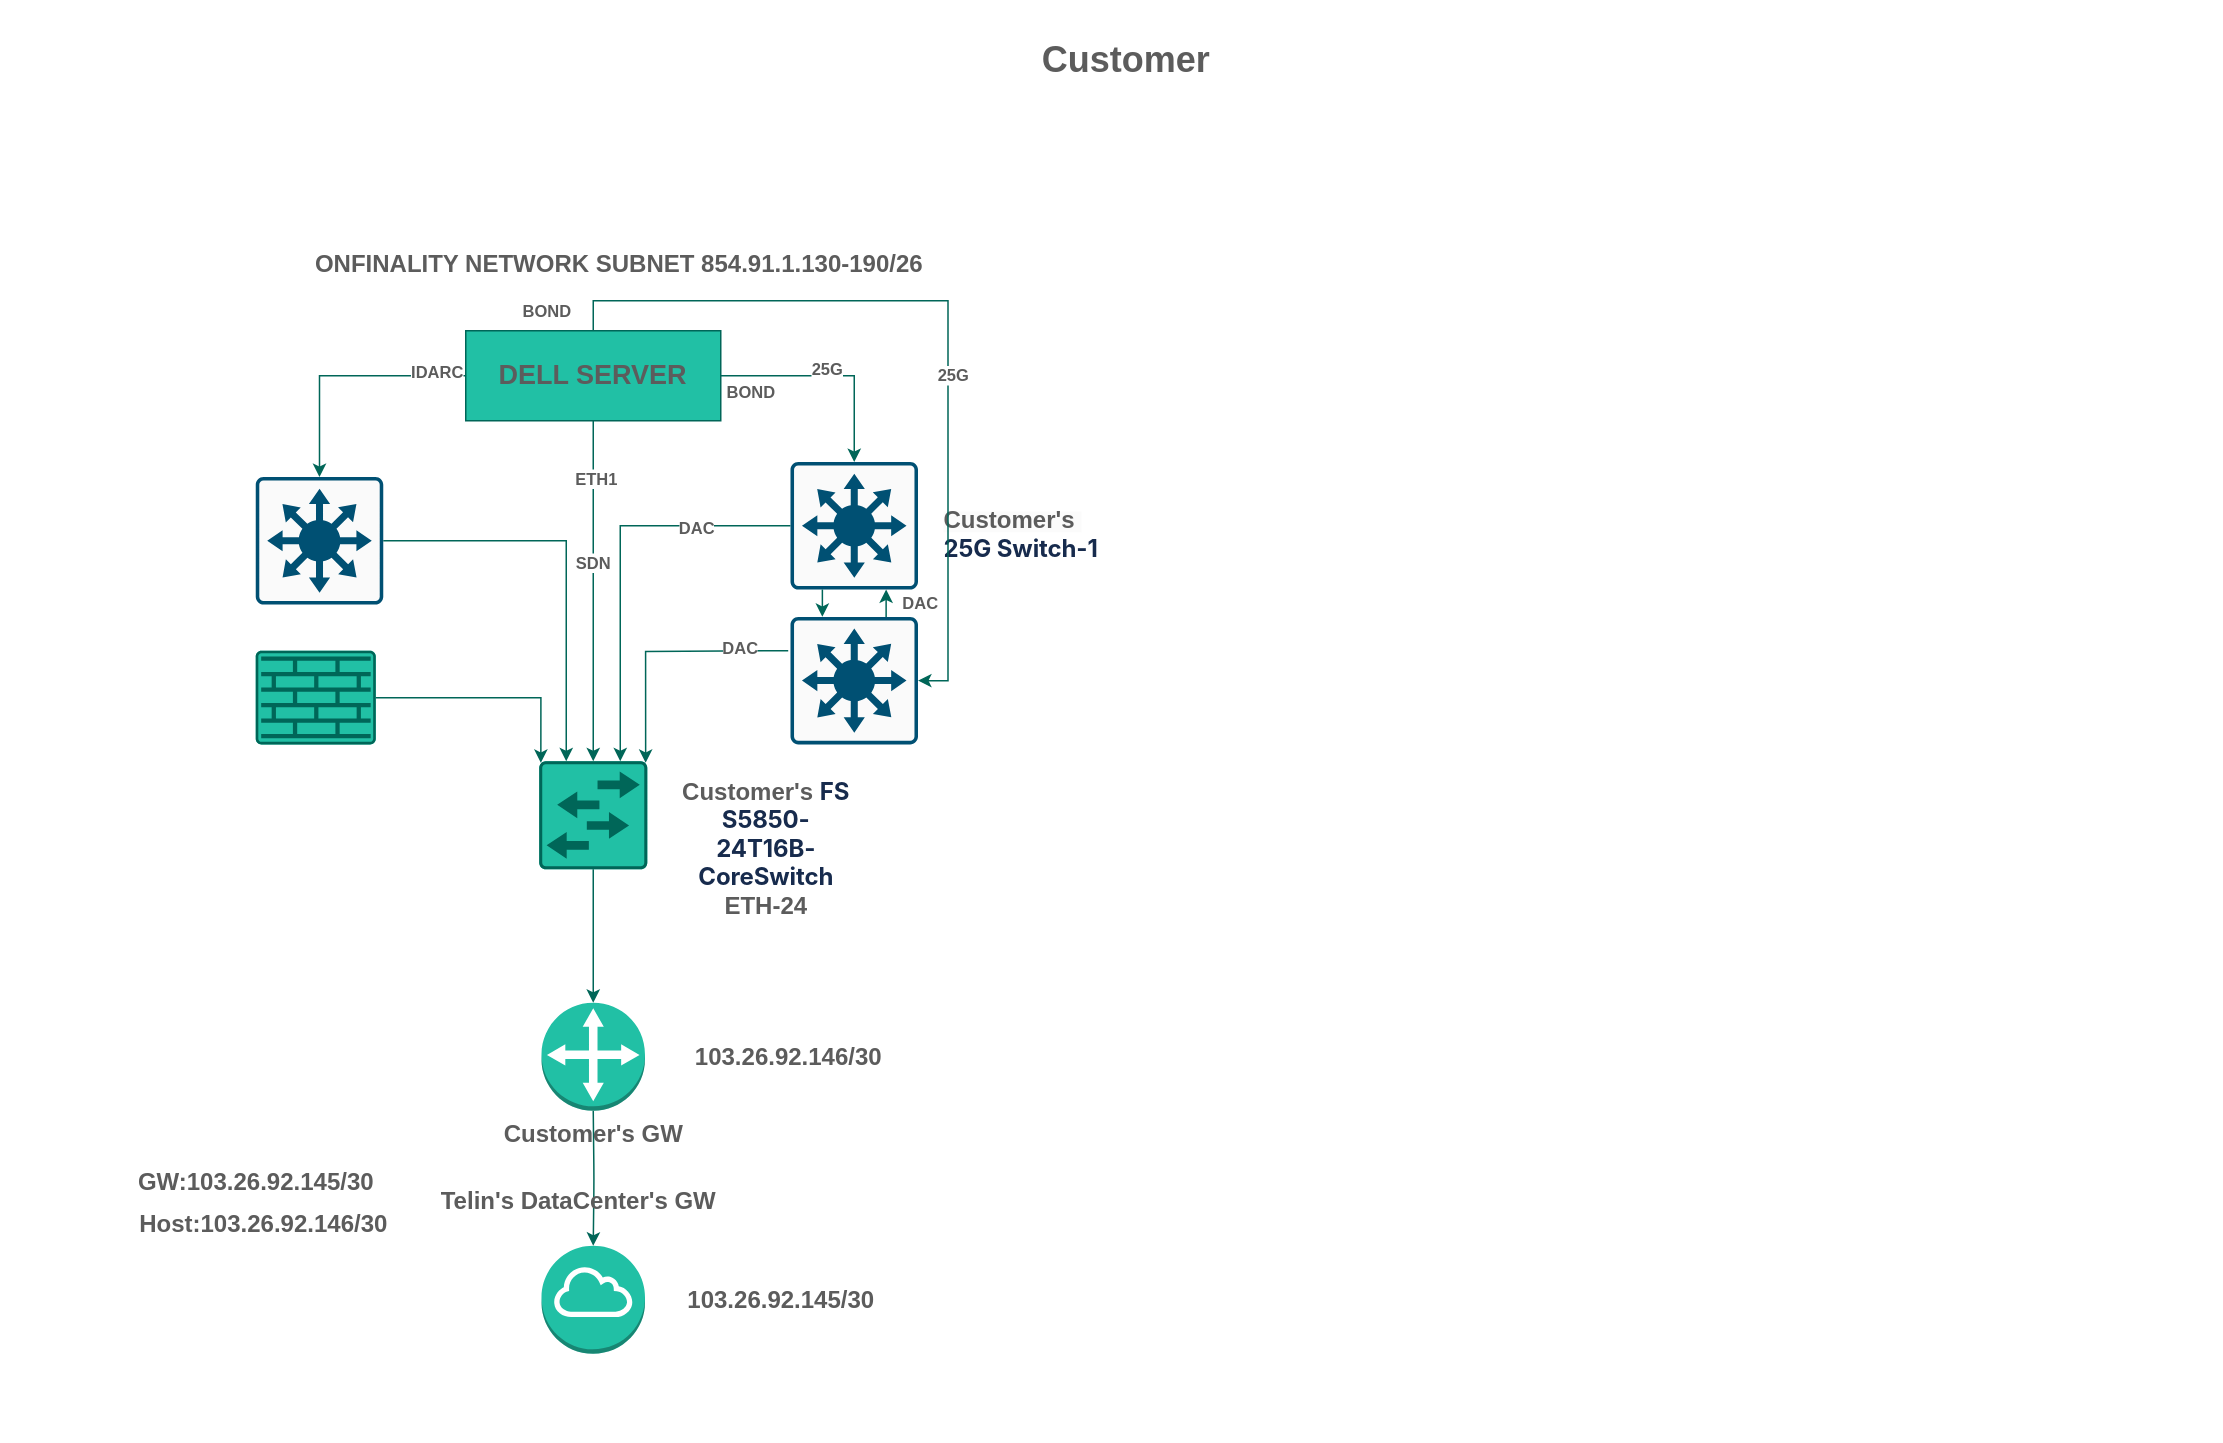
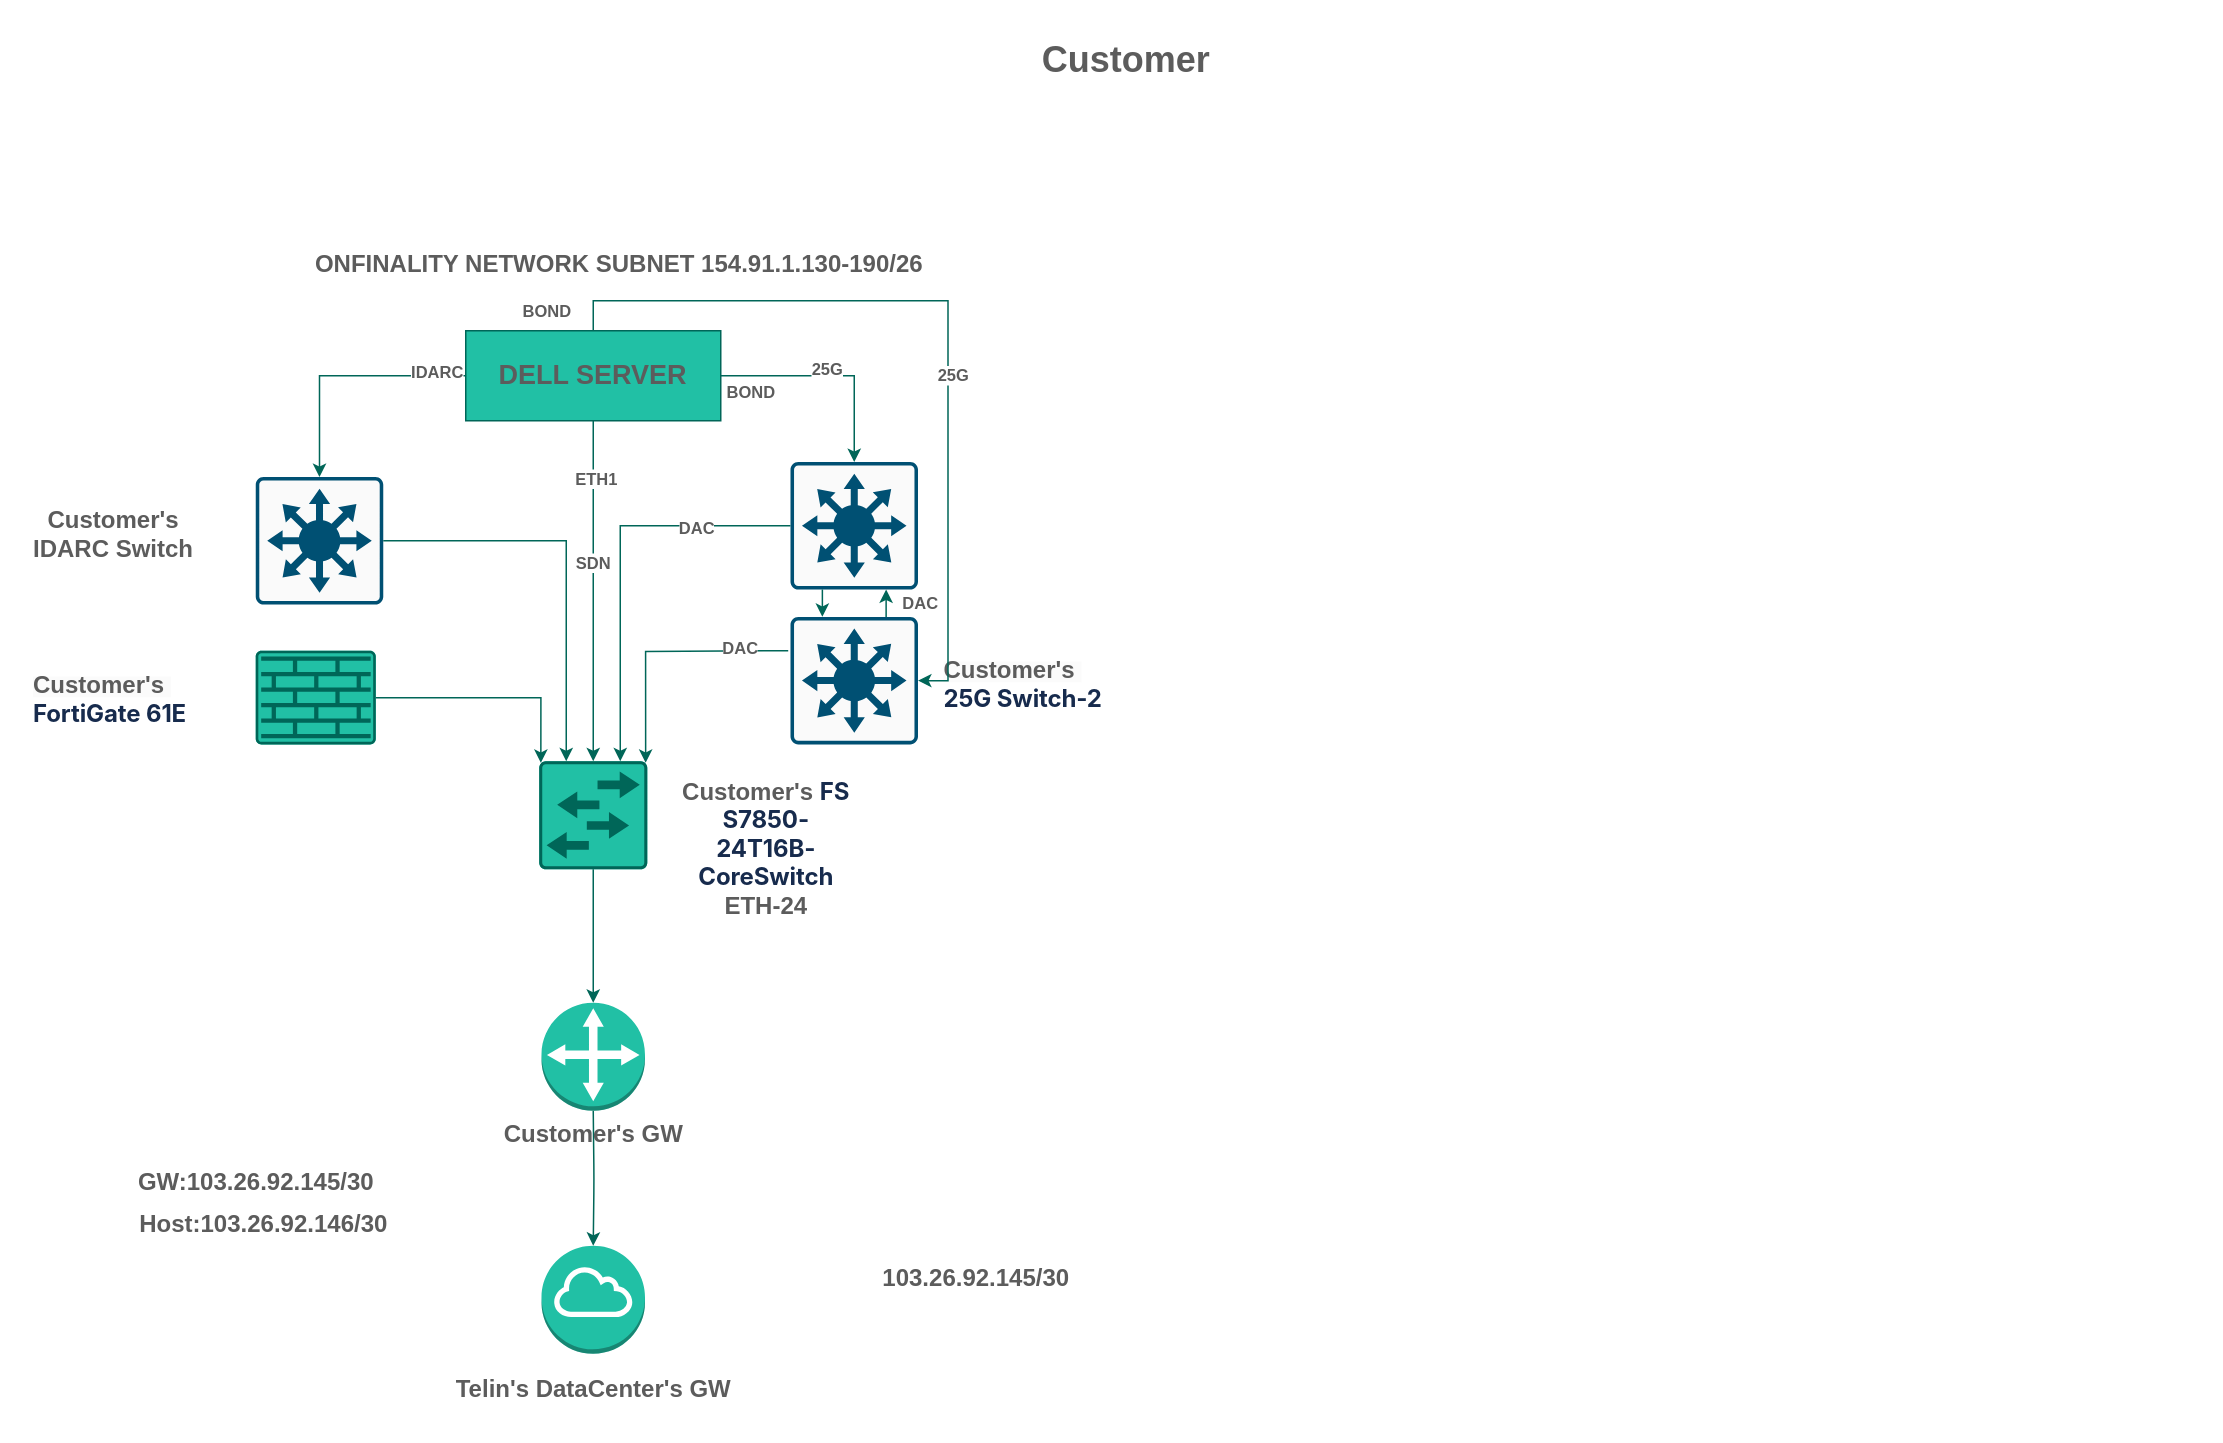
(620, 263) -> (620, 263)
none -> (128, 526)
(1039, 526) -> none
none -> (1039, 676)
none -> (128, 691)
(767, 848) -> (767, 848)
(788, 1057) -> none
(578, 1201) -> (593, 1388)
(781, 1300) -> (976, 1277)
